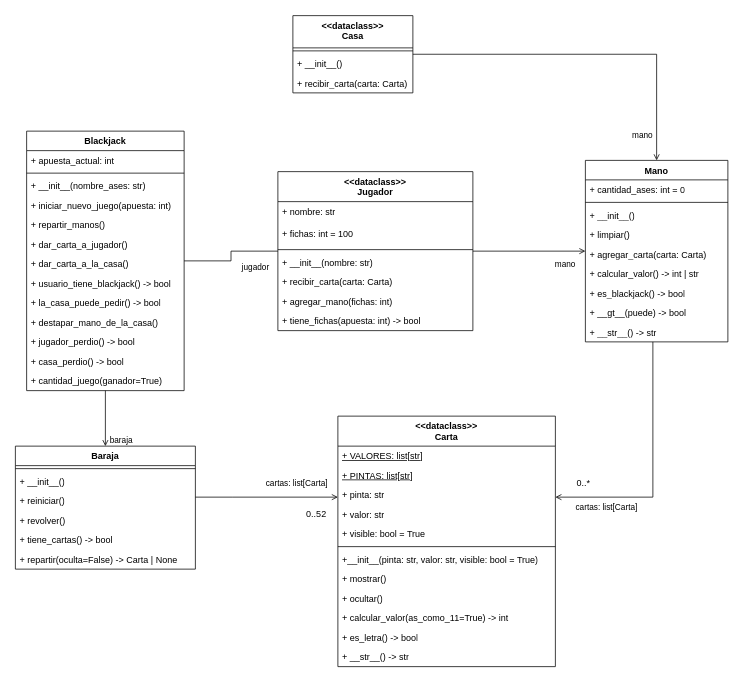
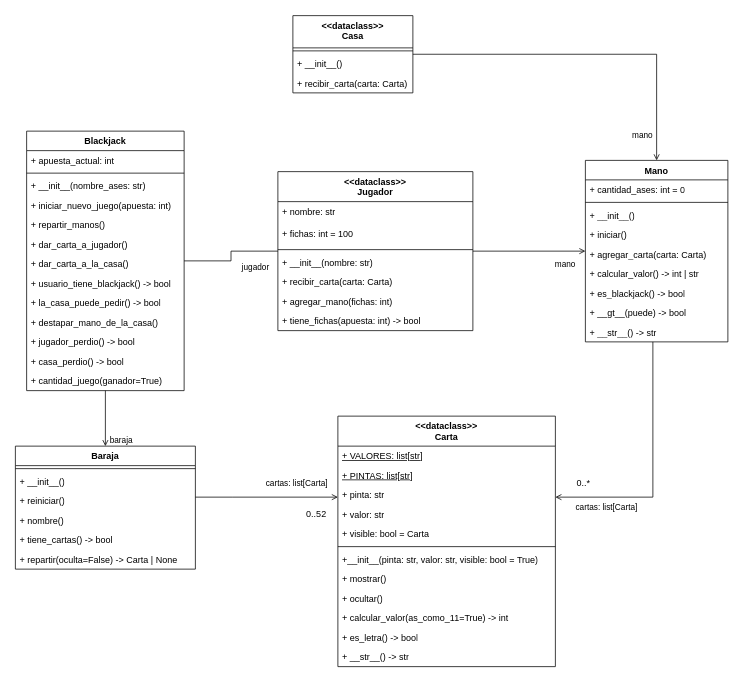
(613, 235) -> (613, 235)
(48, 521) -> (44, 521)
(387, 535) -> (390, 535)
